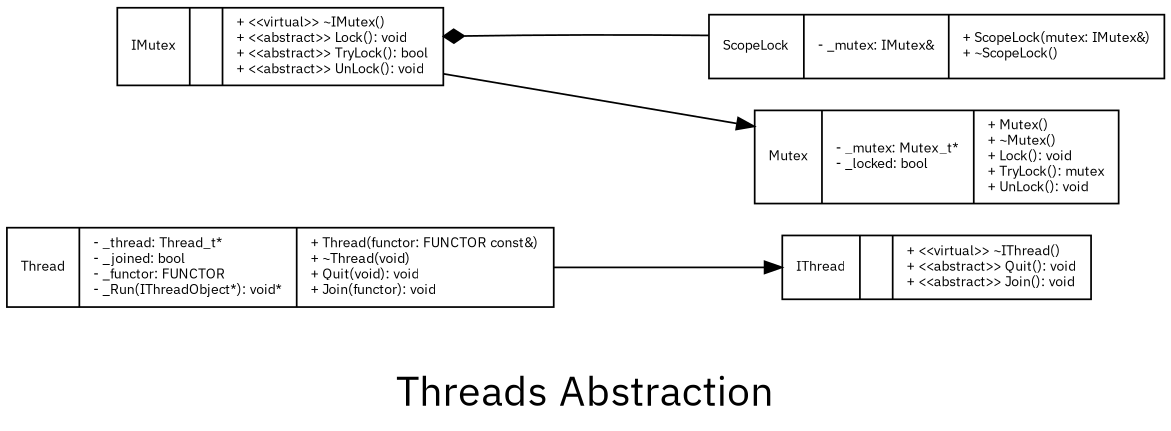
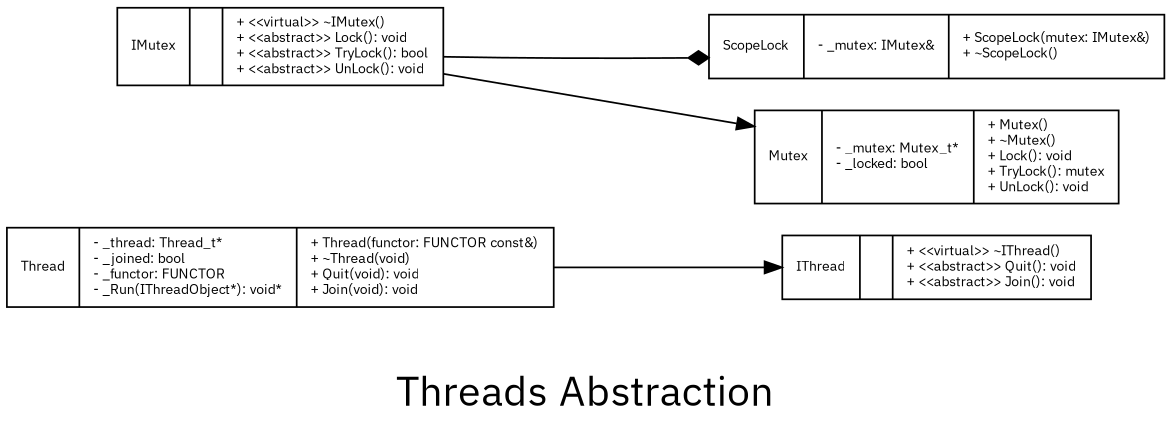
(587, 35) -> (566, 58)
(373, 290) -> (365, 290)
